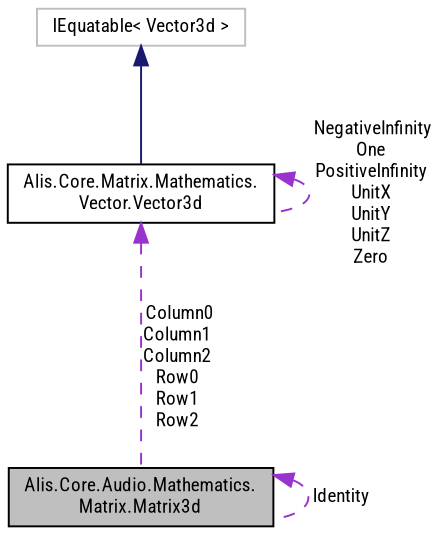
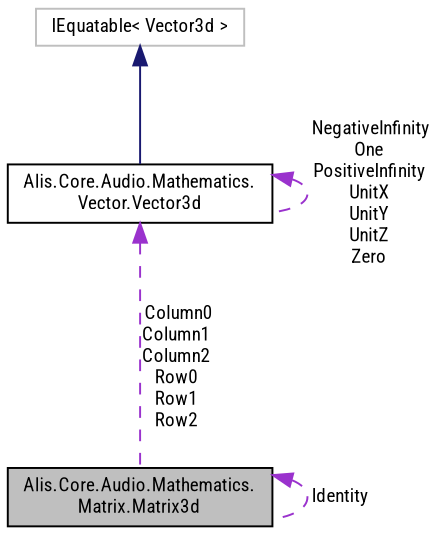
(141, 194) -> (140, 194)
